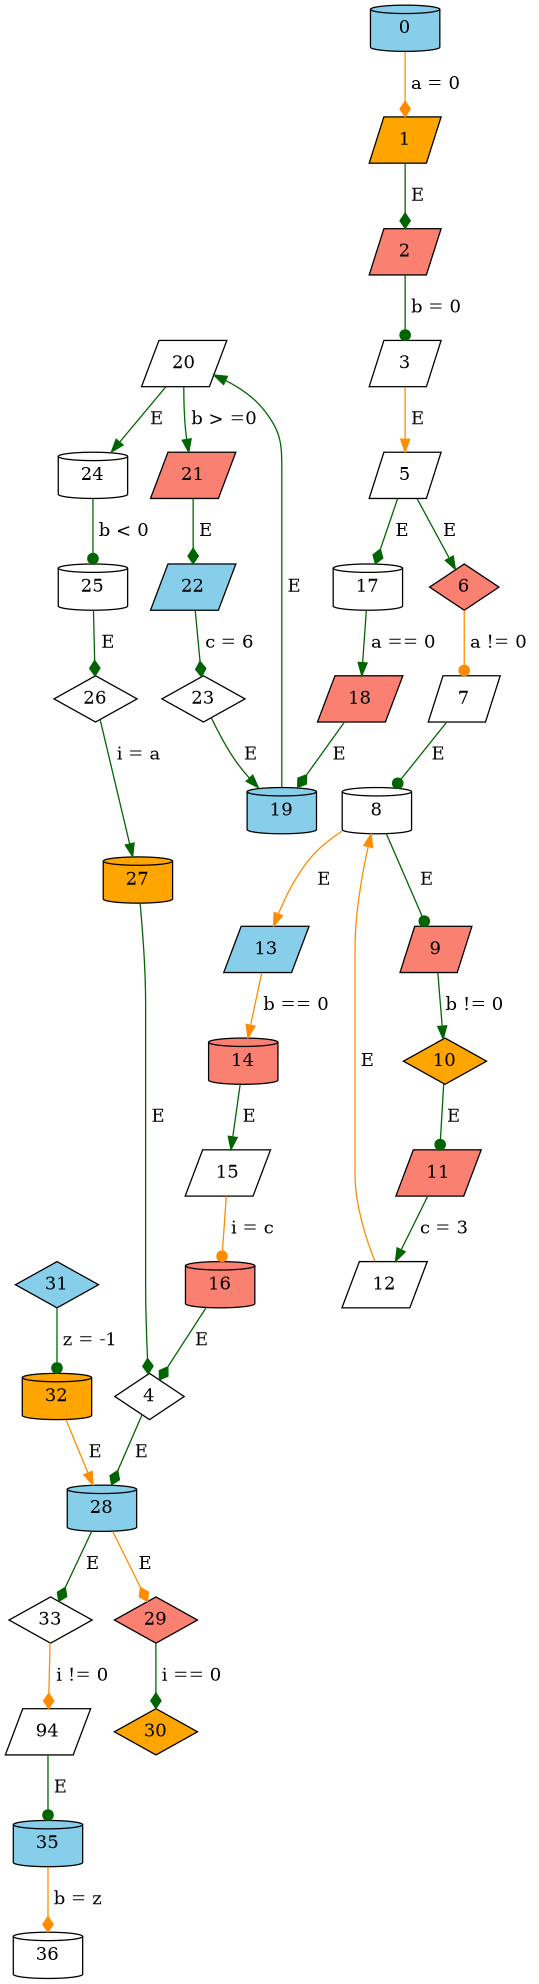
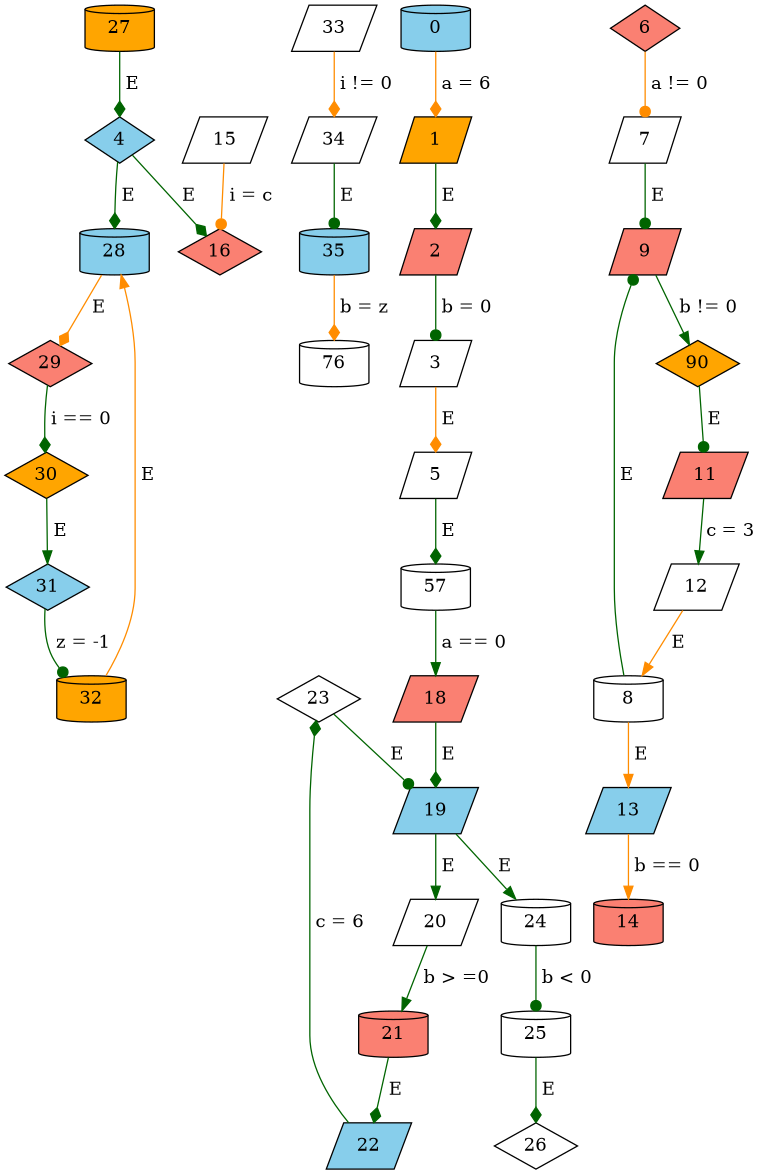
(436, 84) -> (467, 84)
(405, 413) -> (436, 412)
(143, 415) -> (481, 862)
(193, 475) -> (393, 1034)
none -> (47, 525)
(433, 528) -> none
(368, 587) -> (436, 587)
(228, 749) -> (369, 747)
(424, 751) -> (645, 191)
(115, 782) -> none
(282, 811) -> (436, 811)
(445, 1061) -> (698, 364)
(236, 1111) -> none
(220, 1285) -> (220, 252)
(187, 1337) -> (164, 190)
(149, 1396) -> (120, 140)
(79, 1559) -> none
(51, 1620) -> (334, 28)
(48, 1732) -> (334, 140)
(48, 1955) -> (334, 364)
